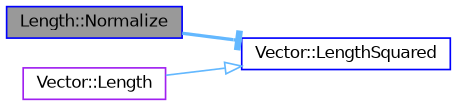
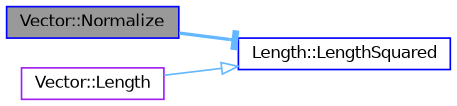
(94, 22) -> (93, 22)
(346, 54) -> (344, 54)
